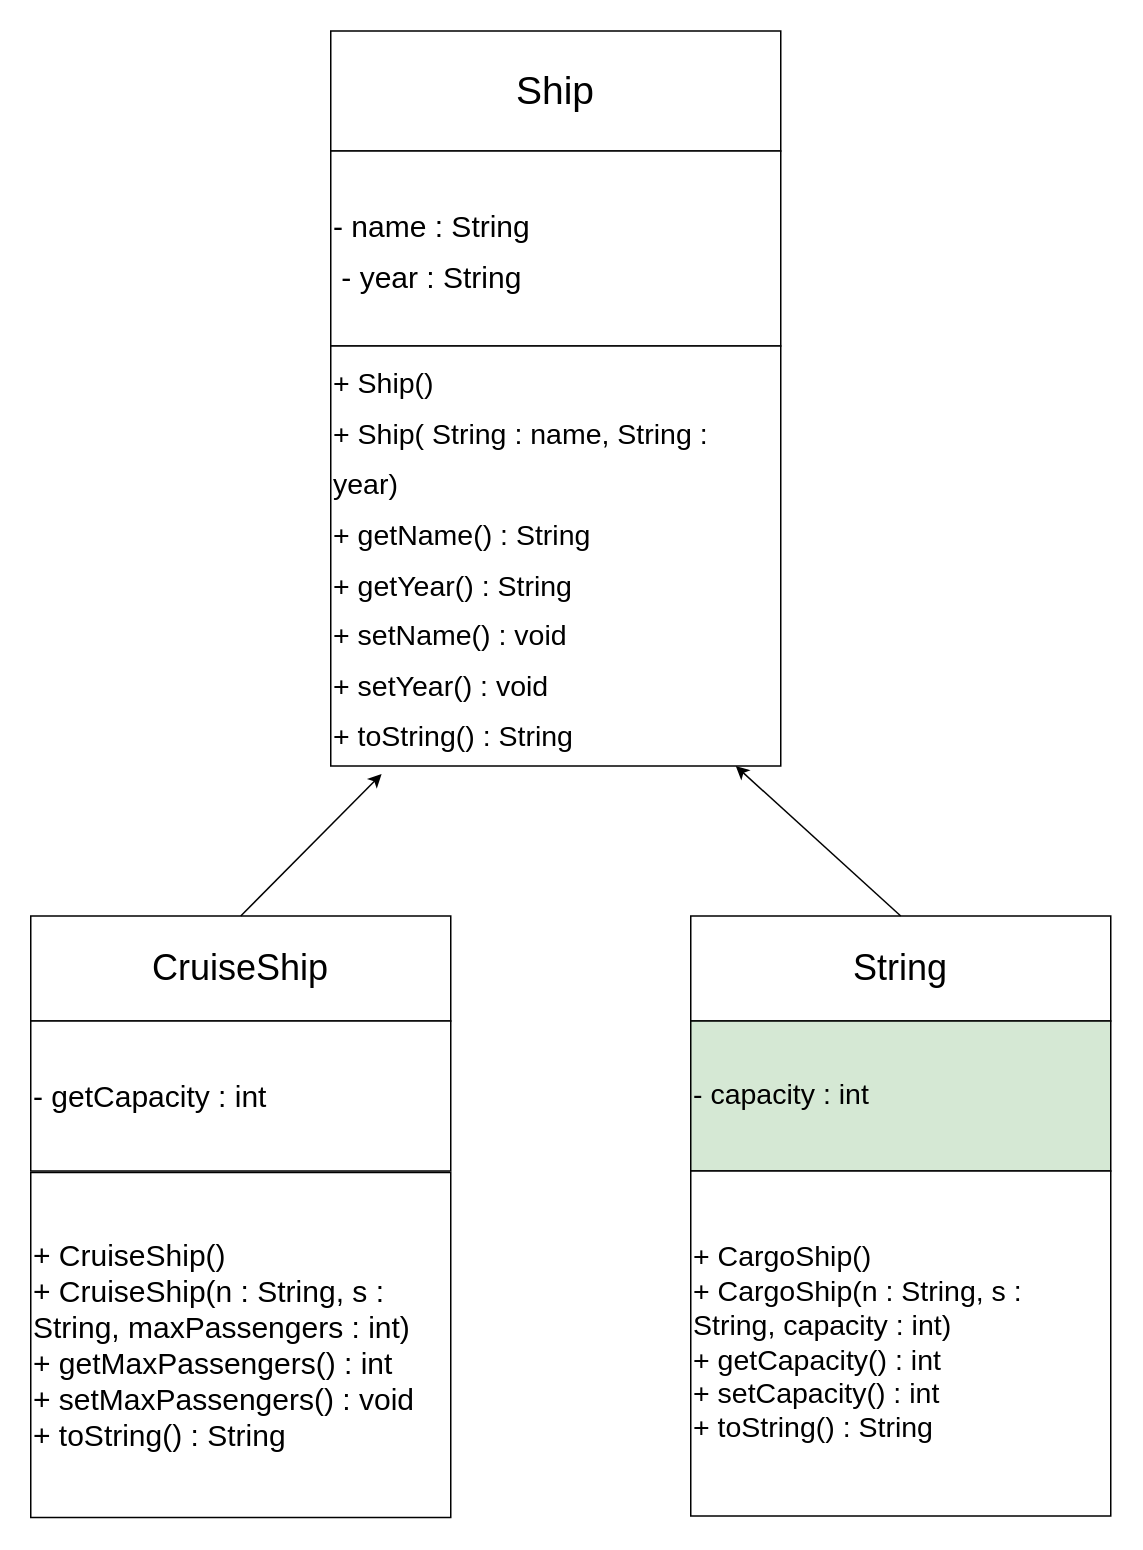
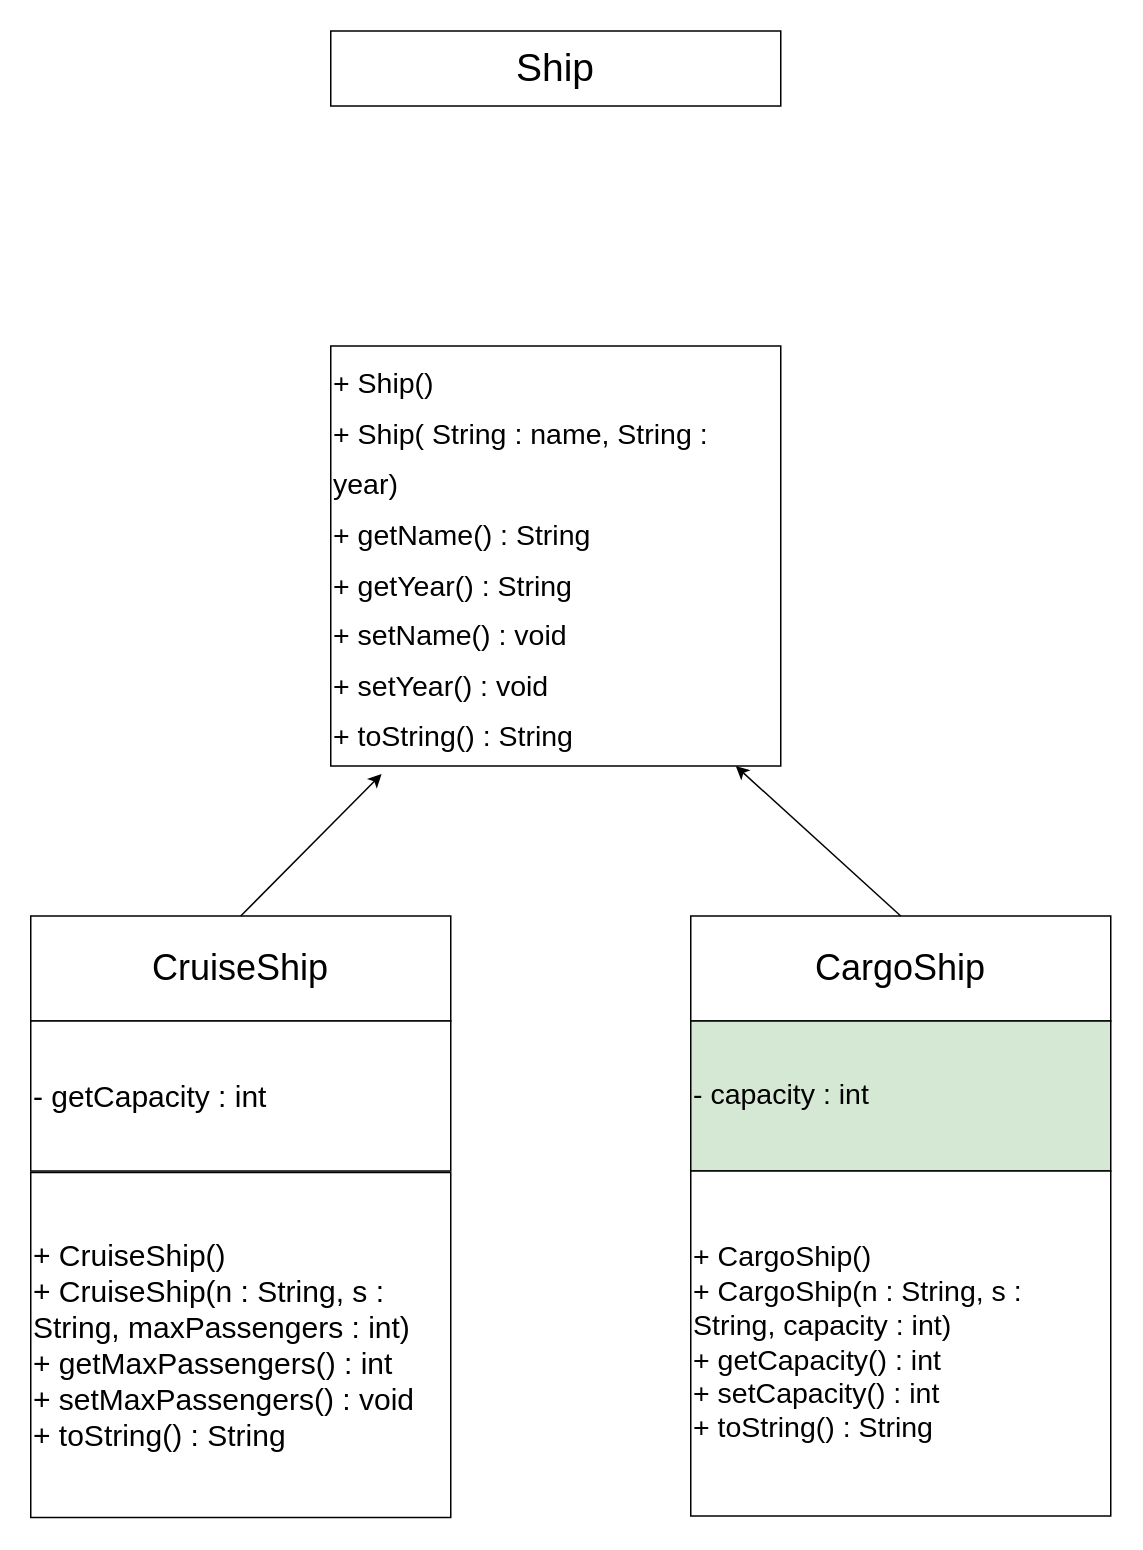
(556, 91) -> (556, 68)
(556, 248) -> none
(901, 968) -> (901, 968)
